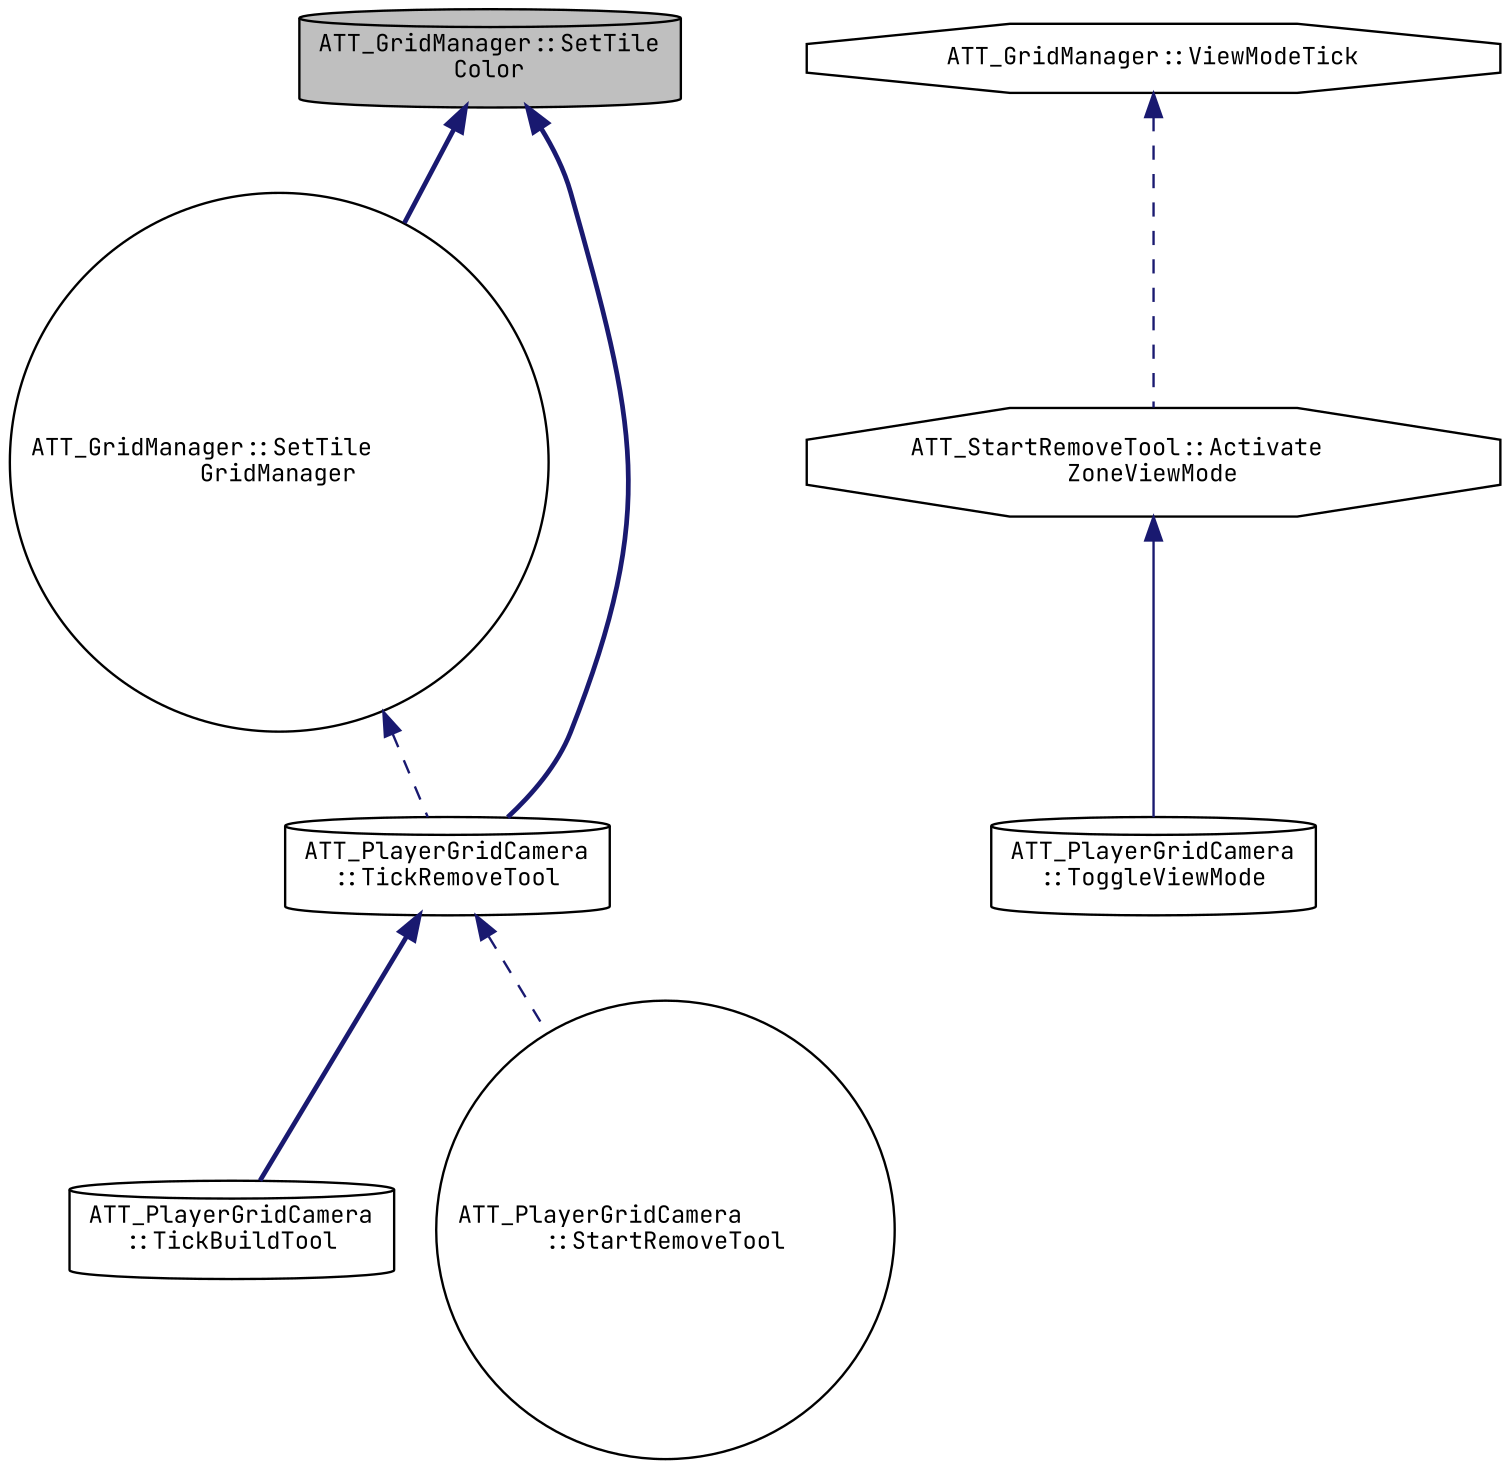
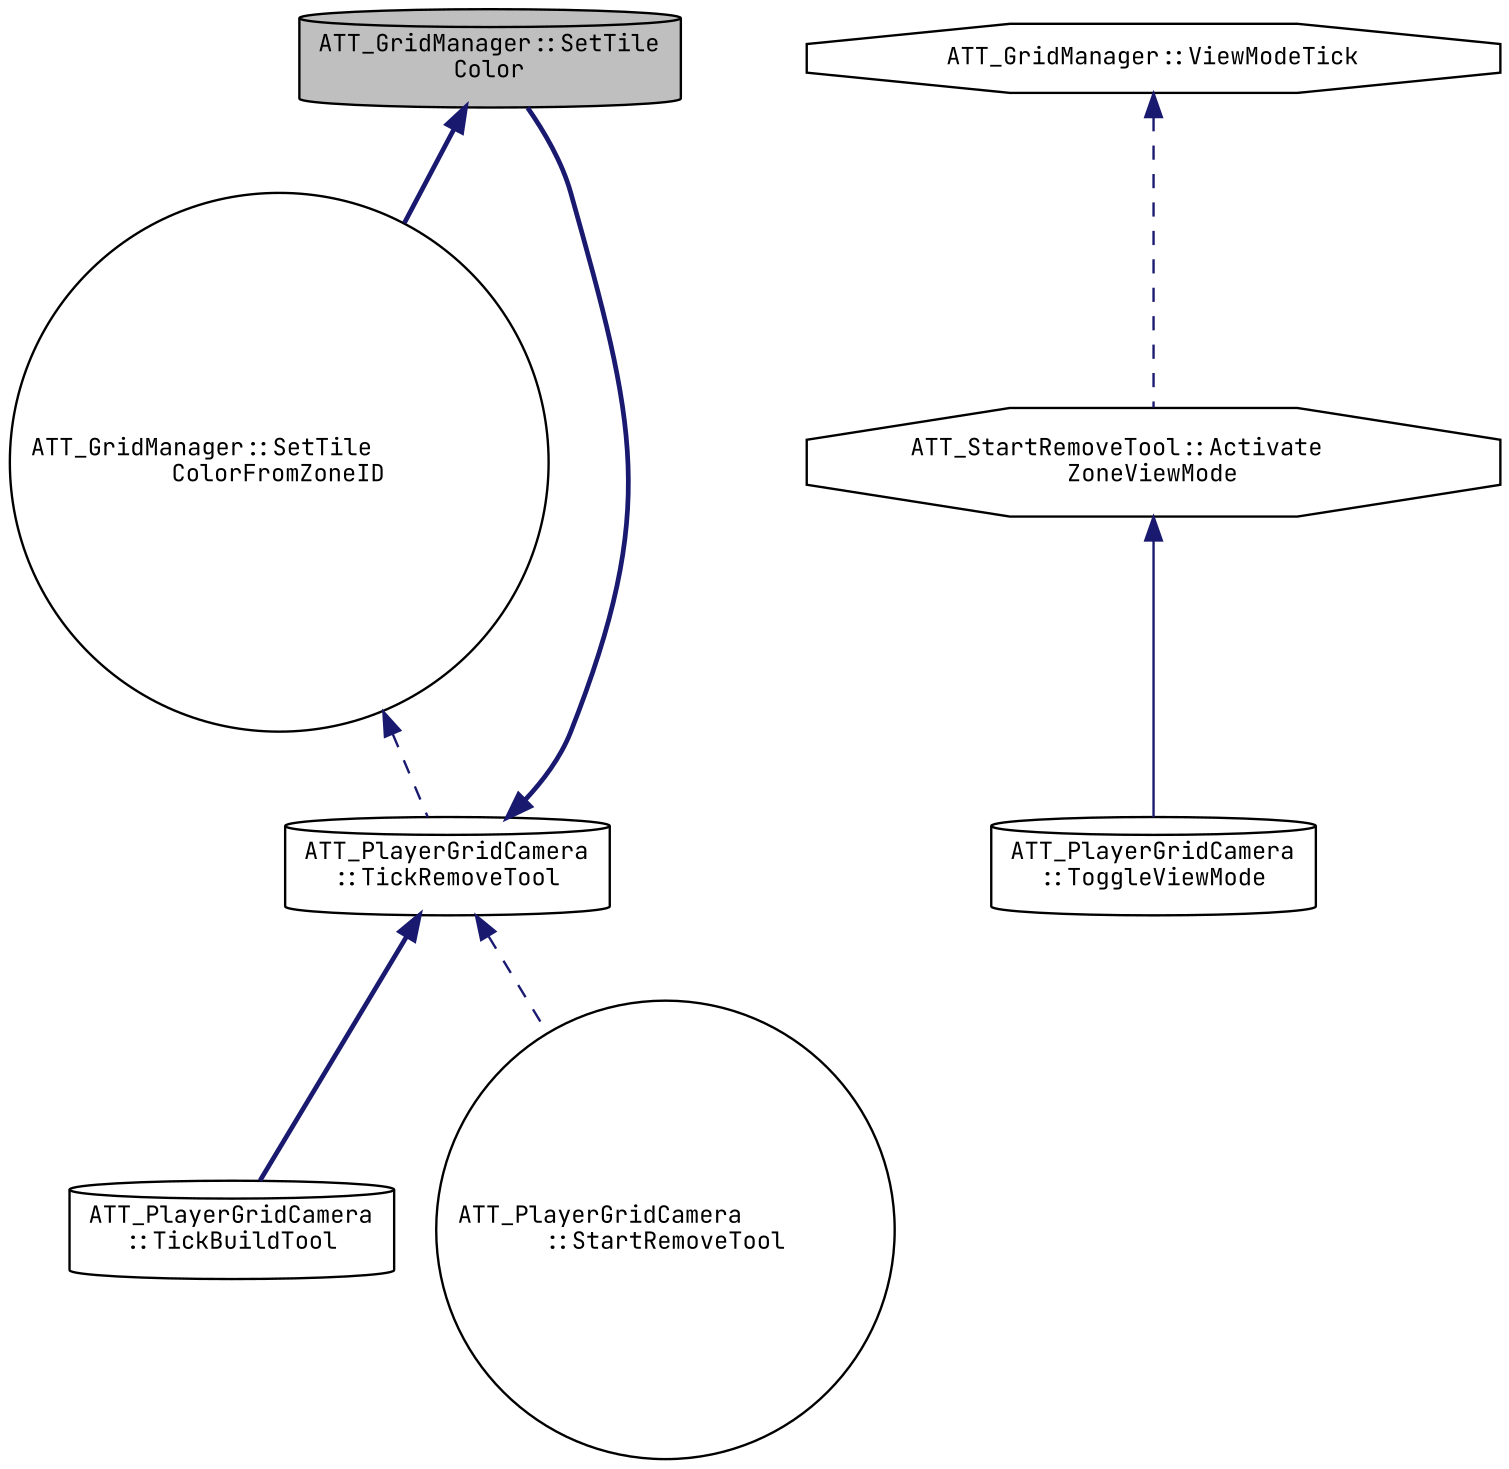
(279, 462) -> (279, 462)
(628, 481) -> (627, 457)
